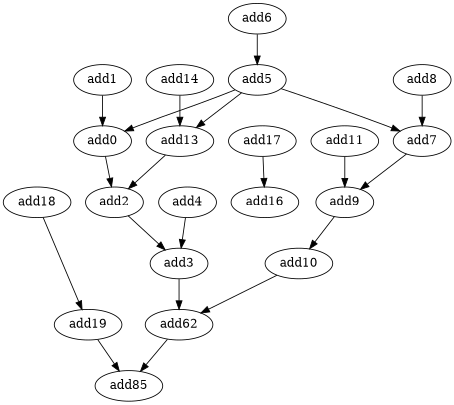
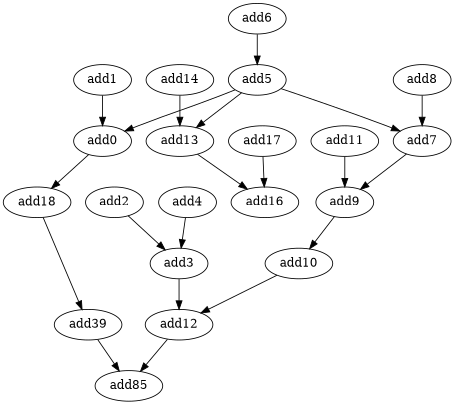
(108, 167) -> (73, 169)
(150, 169) -> (219, 169)
(88, 325) -> (88, 325)
(179, 325) -> (179, 325)
